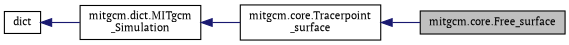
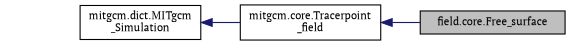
(22, 22) -> none
(311, 22) -> (311, 22)
(493, 22) -> (493, 22)
